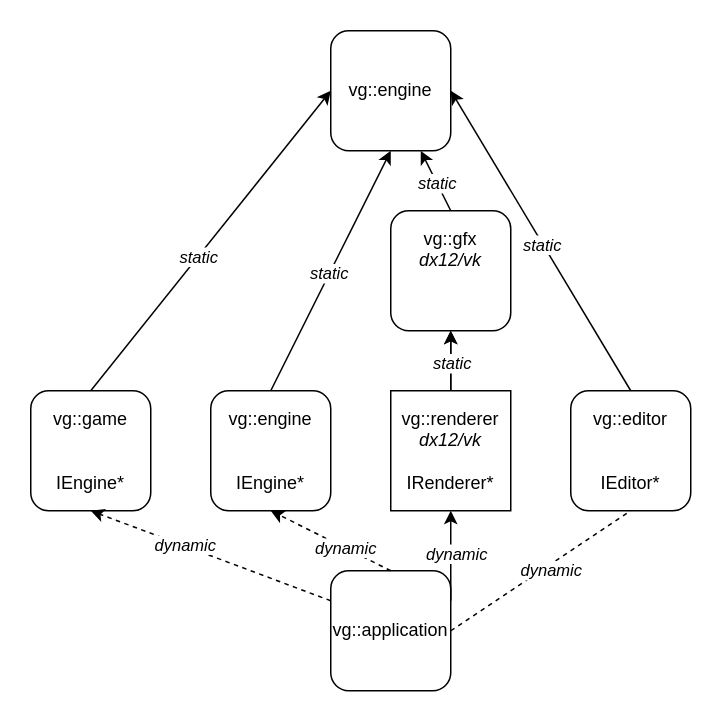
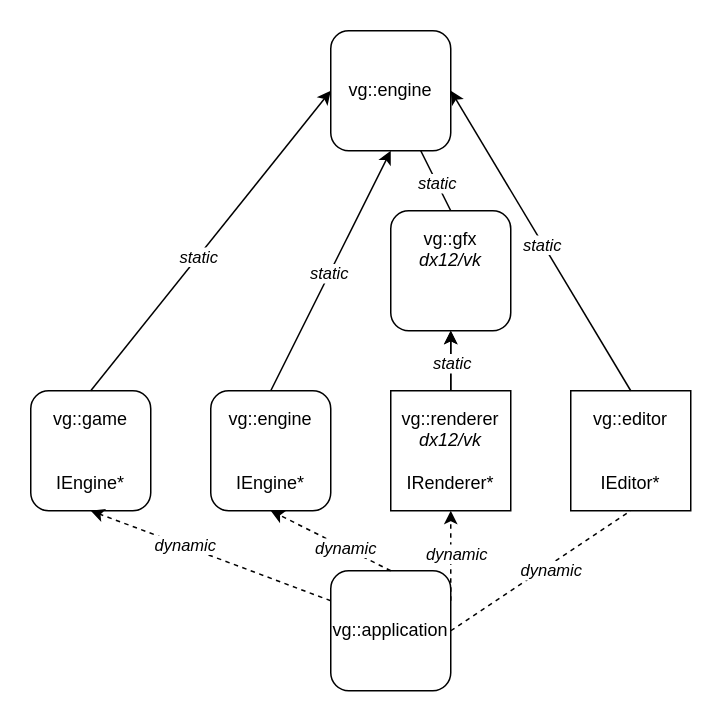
(426, 161) -> (423, 156)
(631, 451) -> (631, 451)
(451, 532) -> (451, 532)
